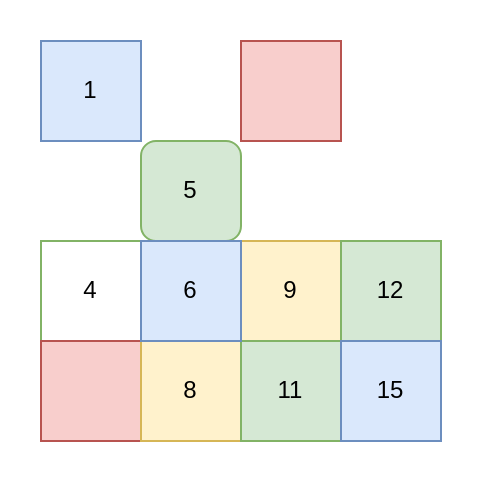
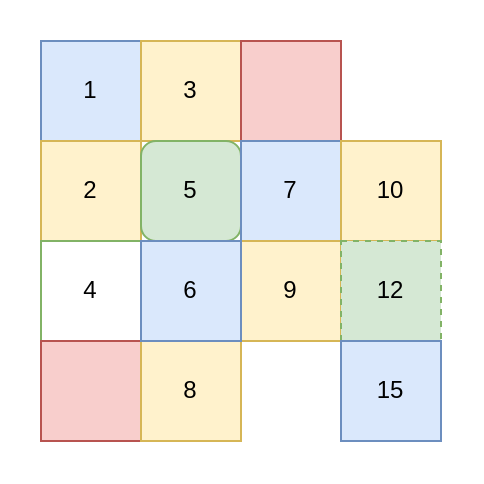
none -> (191, 91)
none -> (91, 191)
none -> (291, 191)
none -> (391, 191)
(391, 291) -> (391, 291)
(291, 391) -> none
